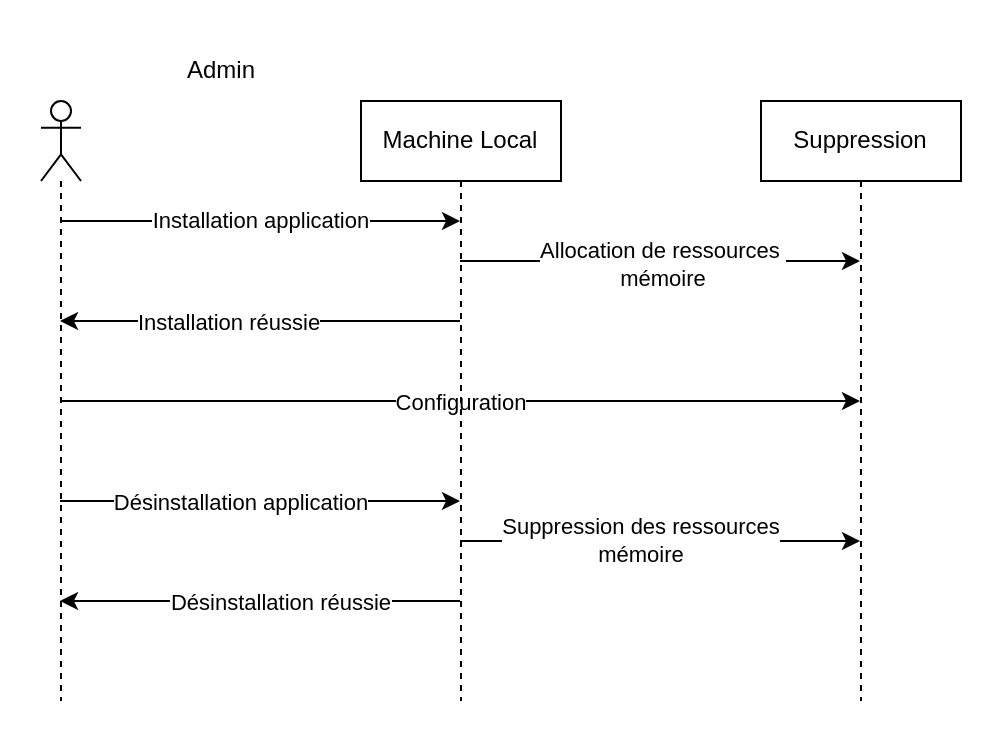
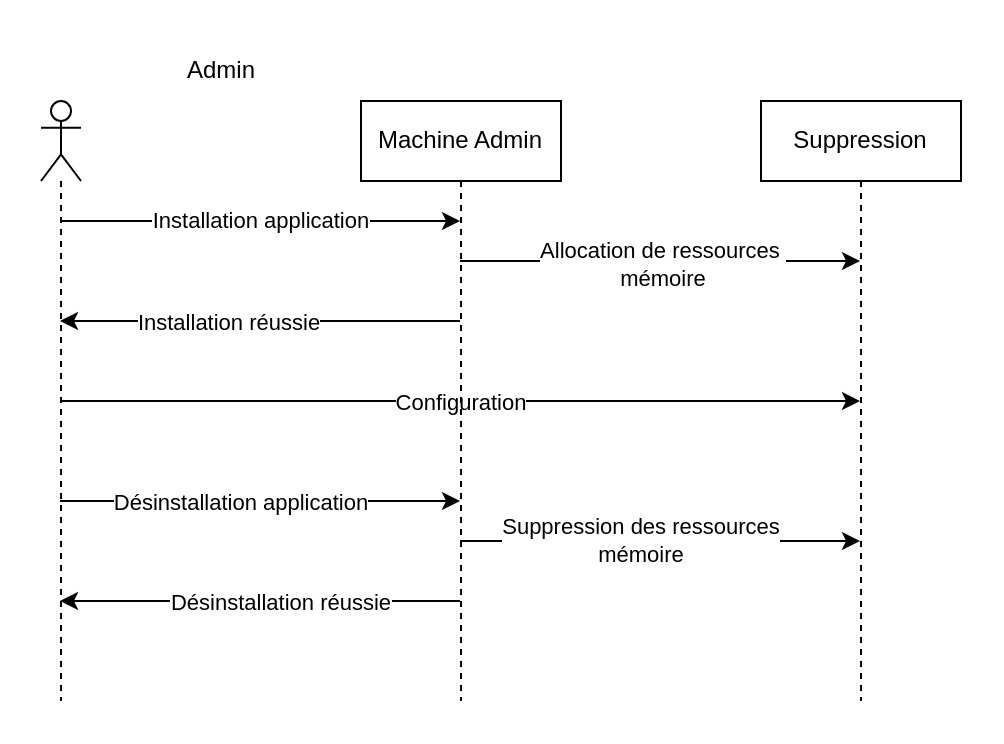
(461, 141) -> (461, 141)
